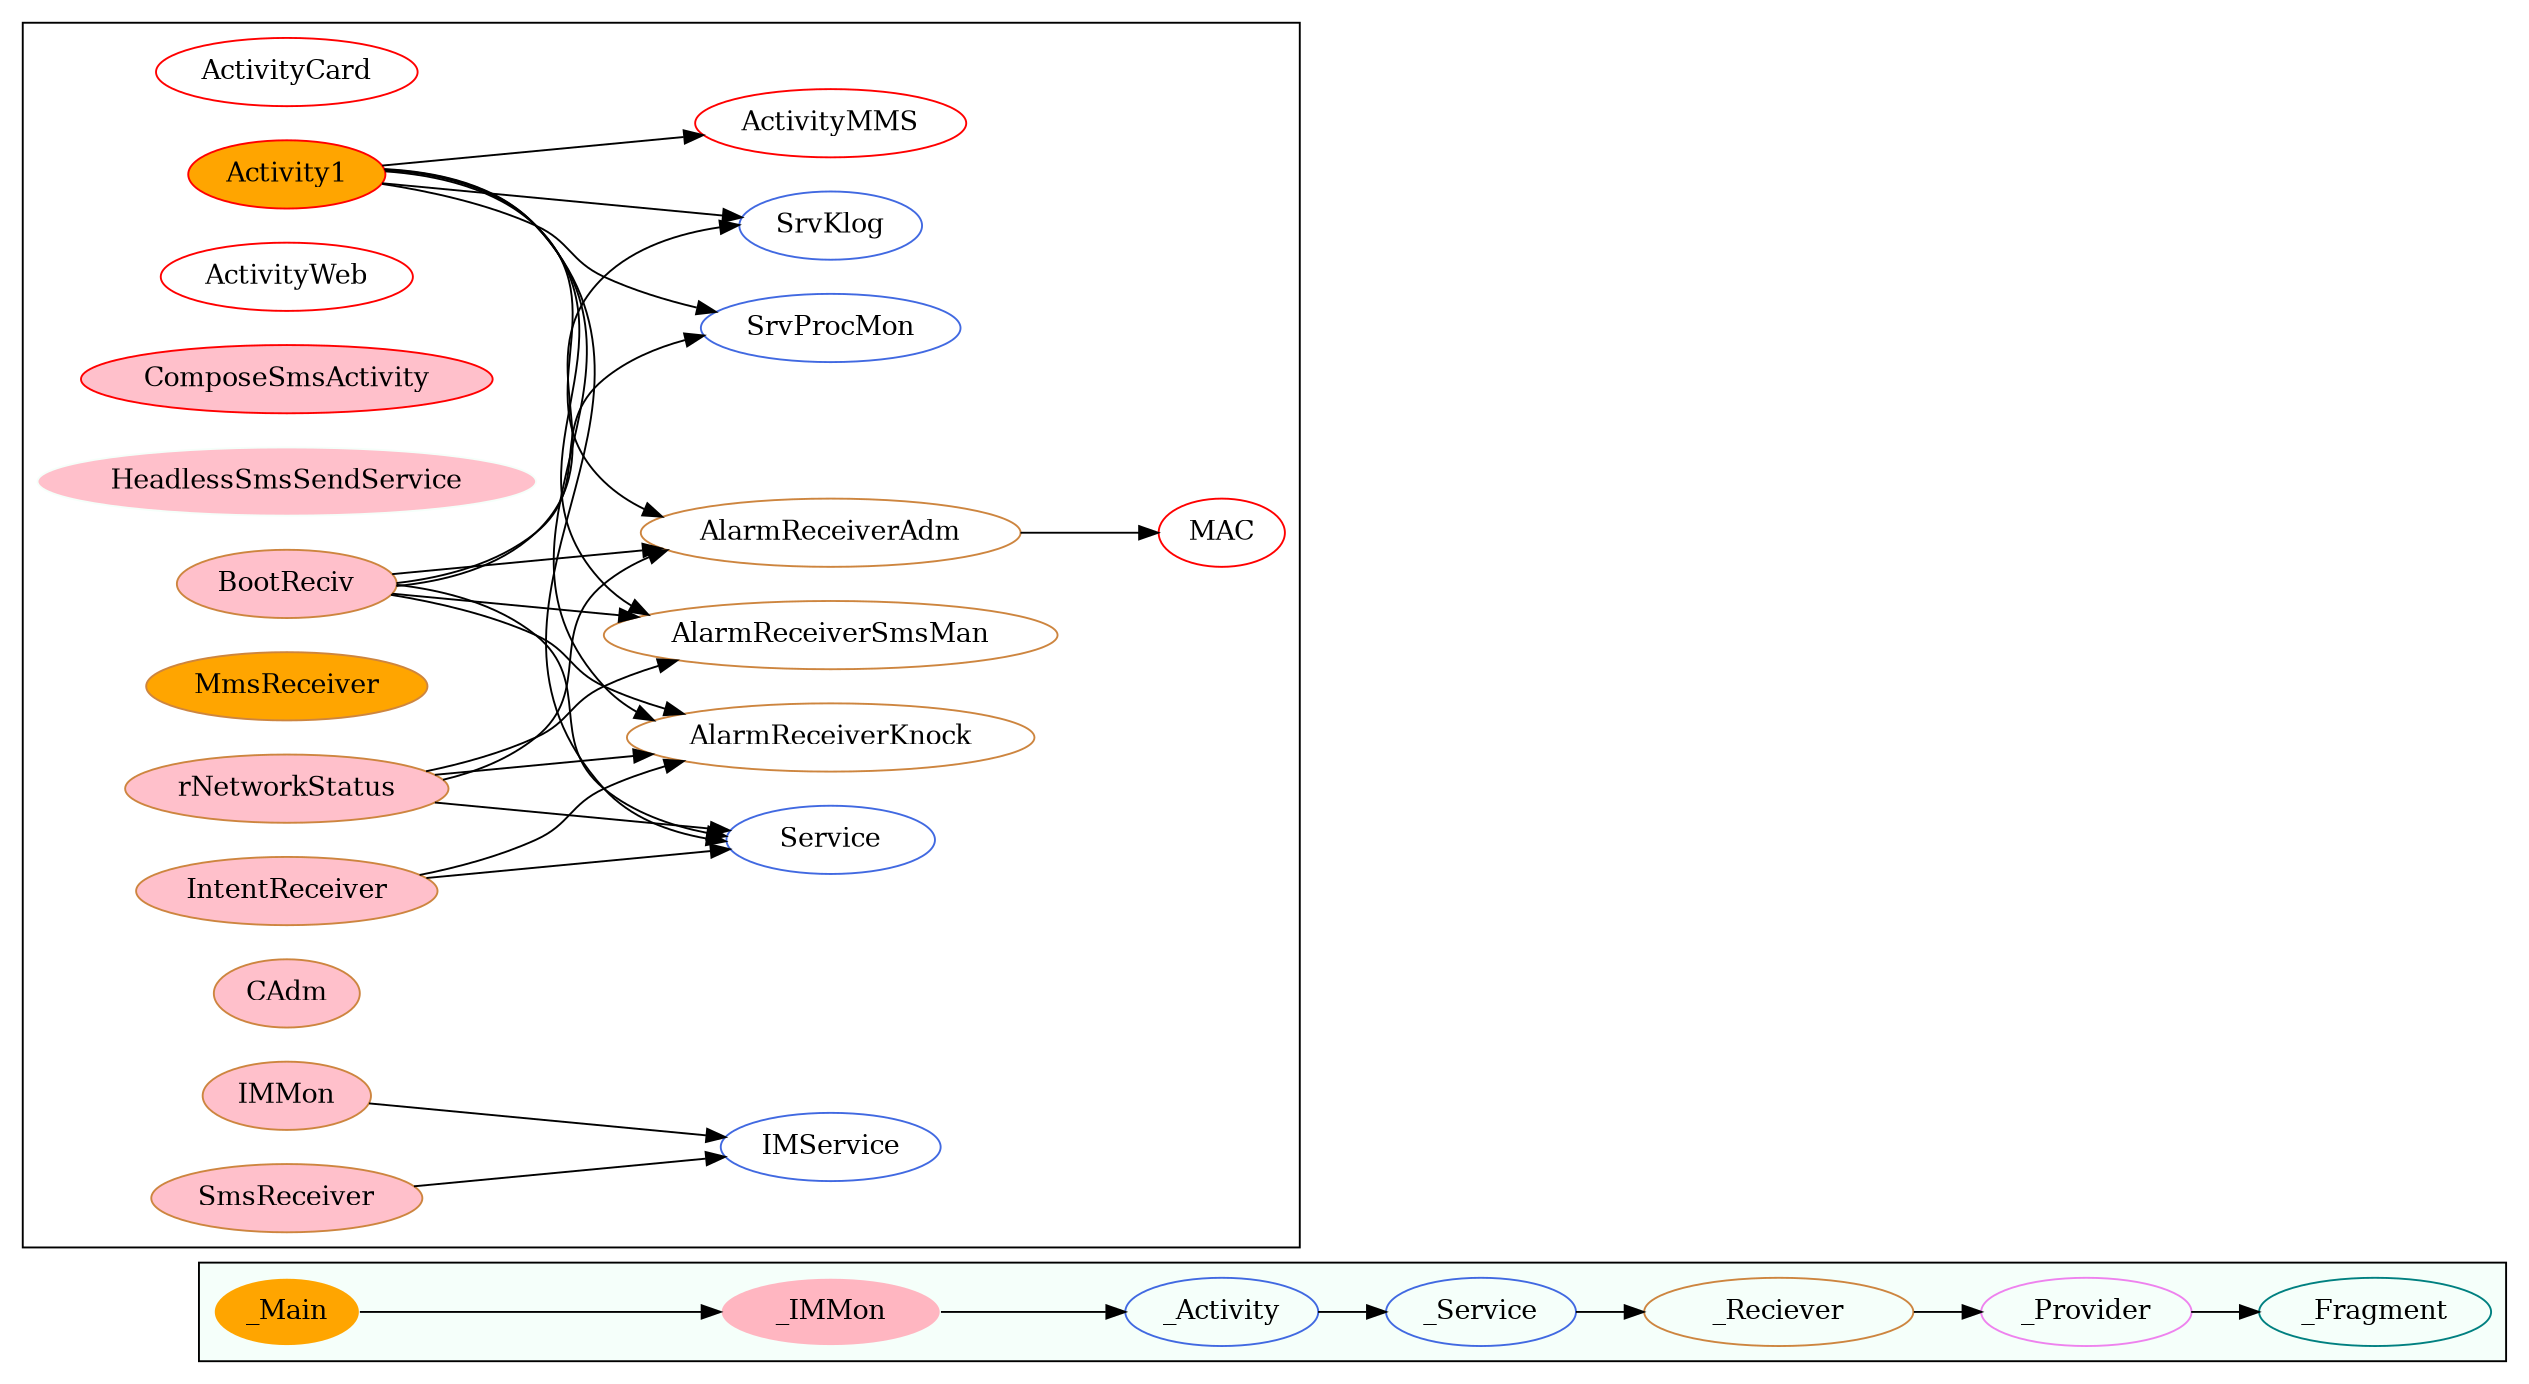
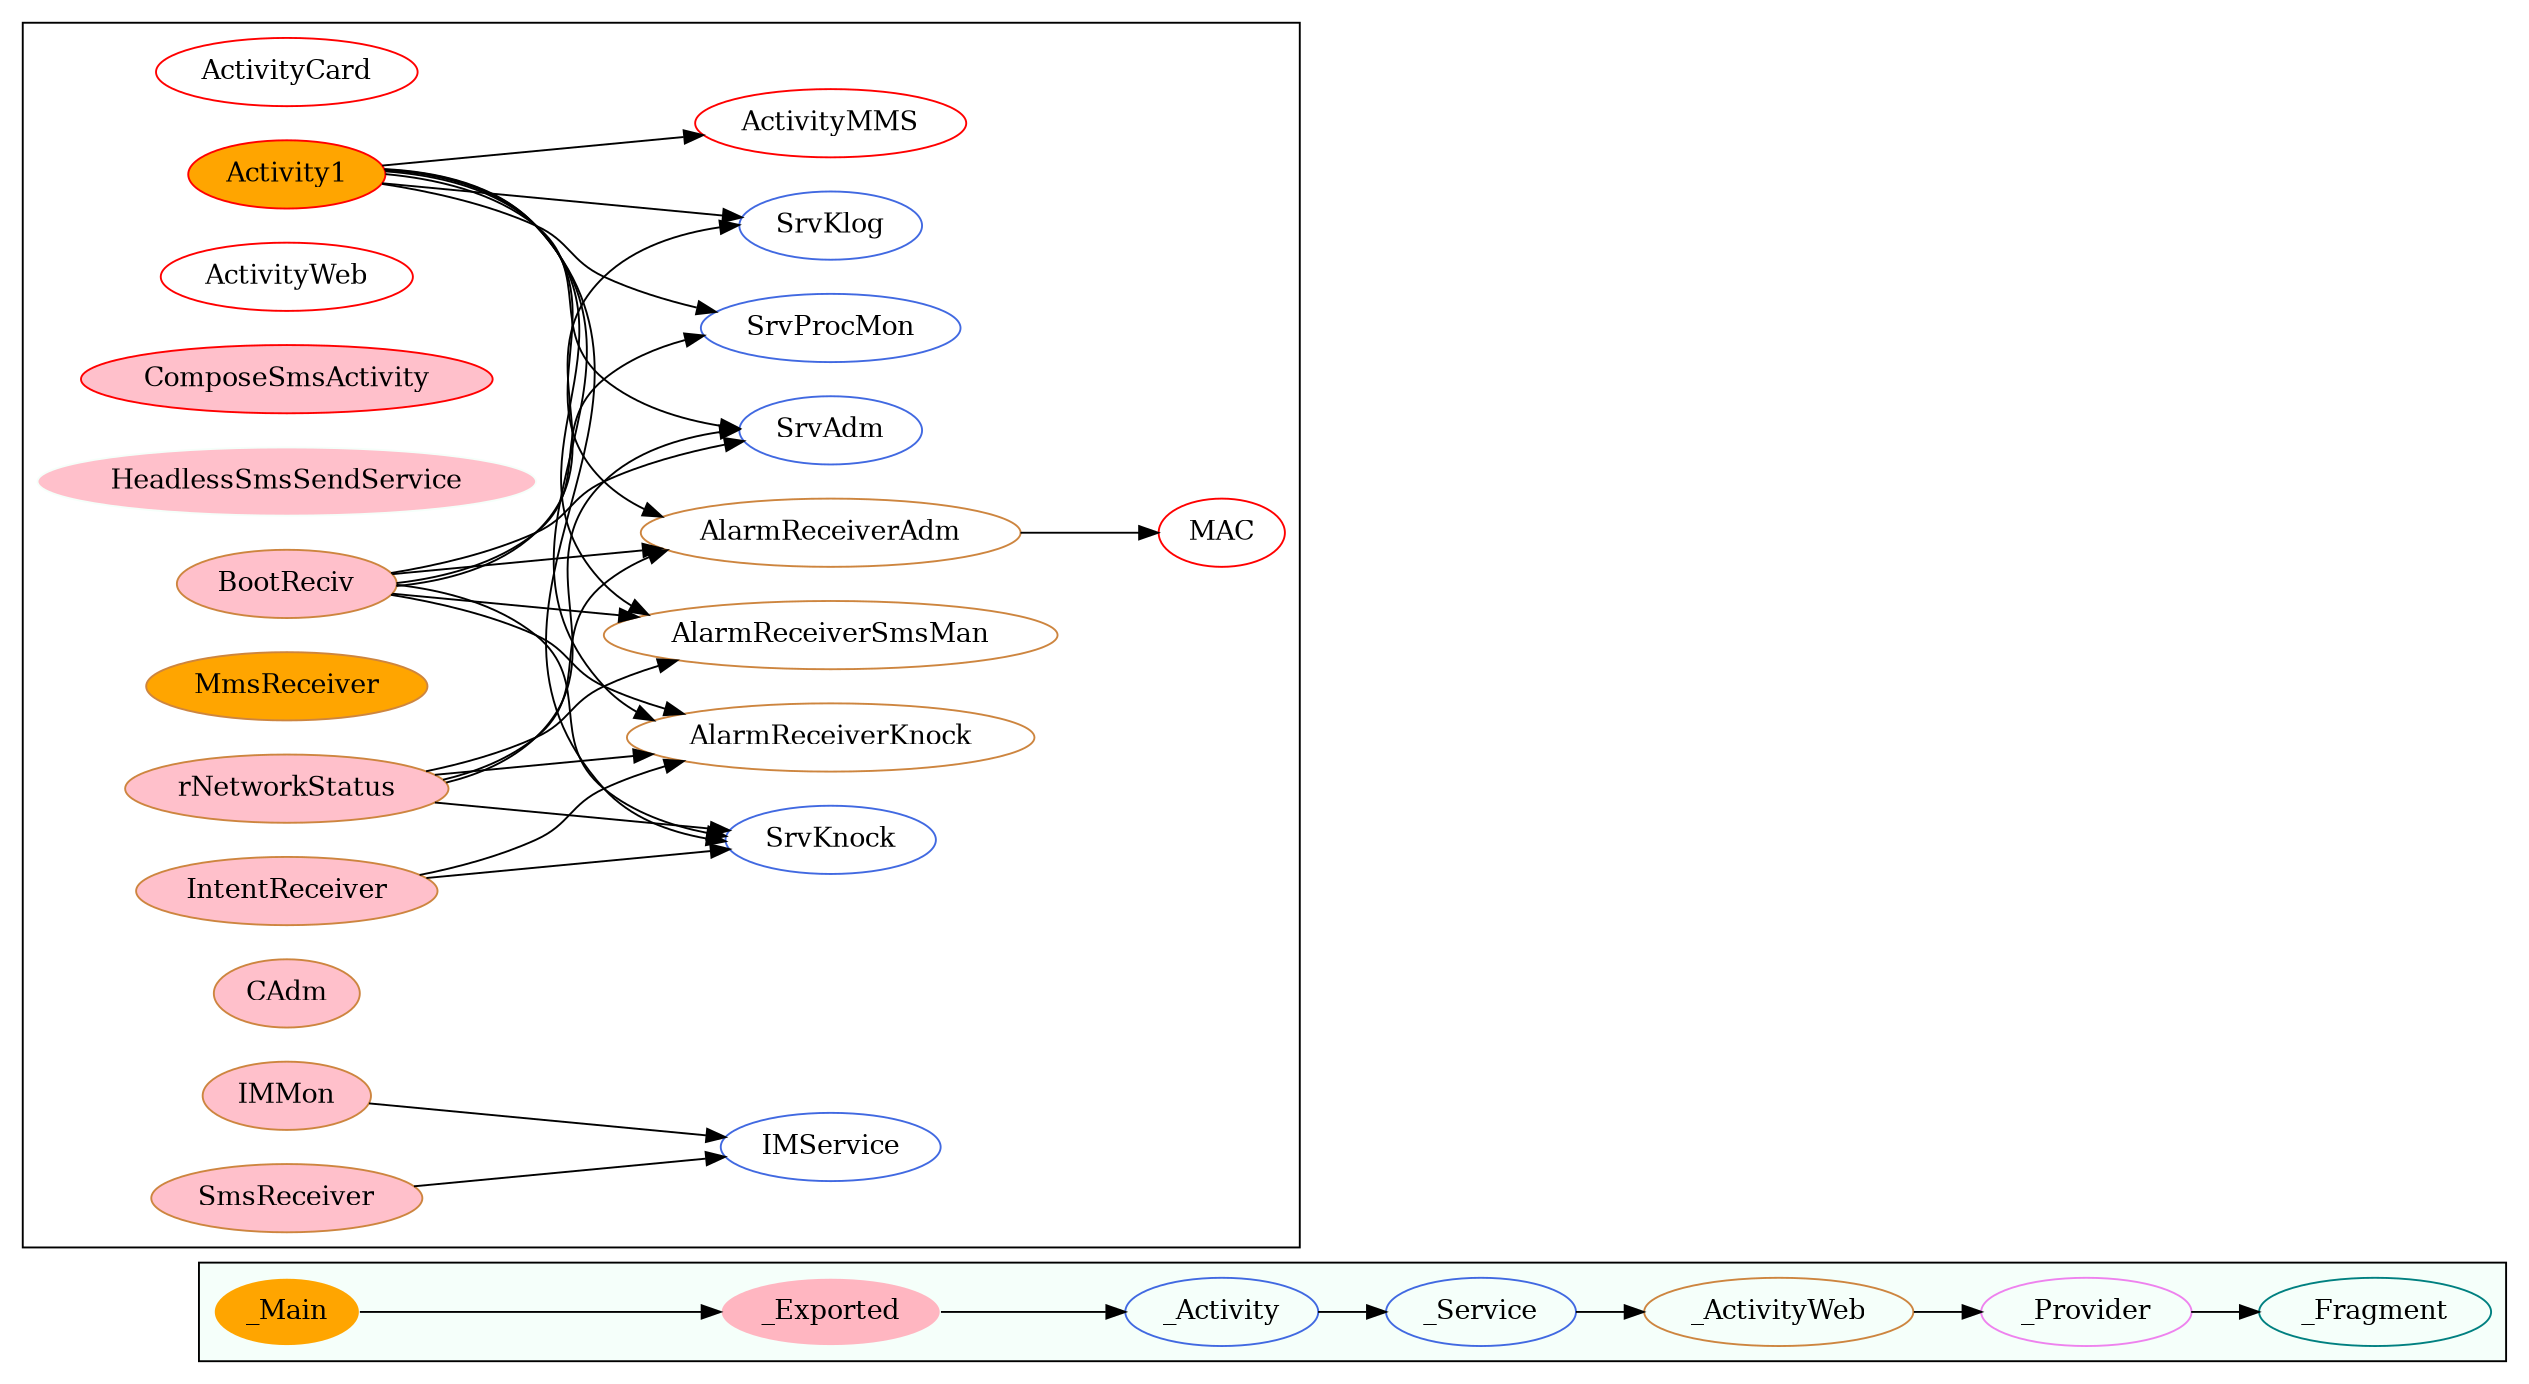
none -> (831, 430)
(831, 840) -> (831, 840)
(831, 1312) -> (831, 1312)
(1779, 1312) -> (1779, 1312)
